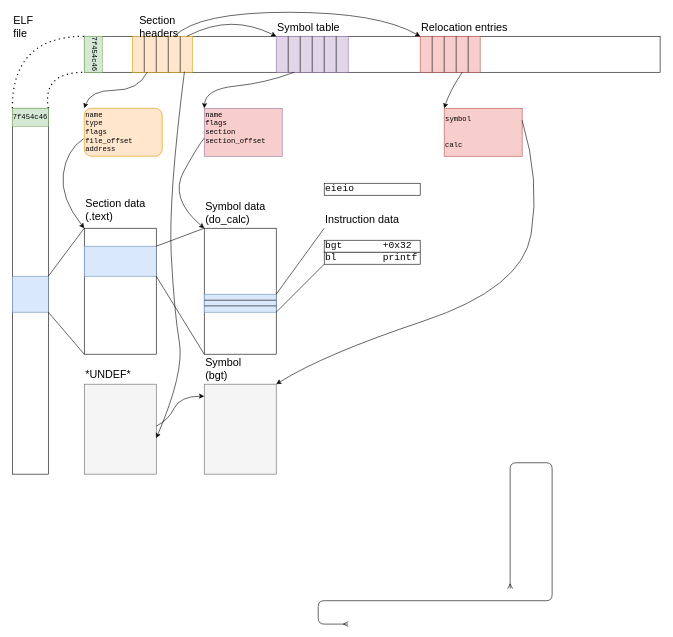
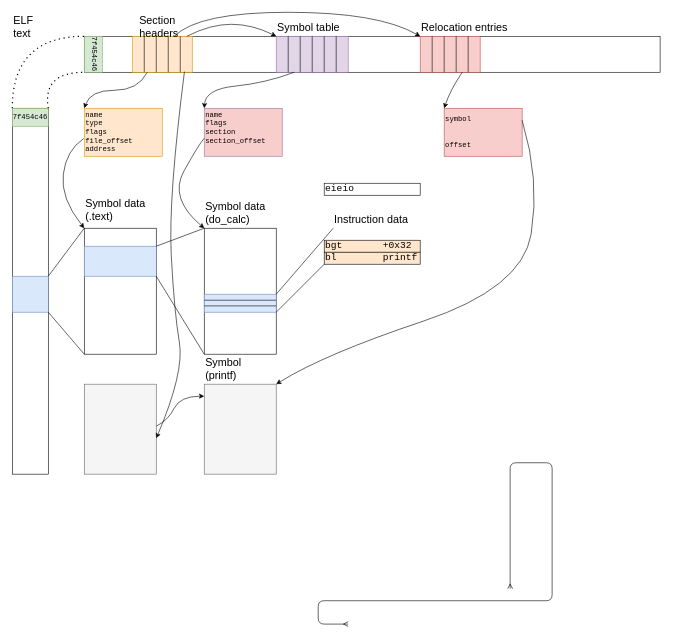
(23, 27) -> (26, 27)
(123, 132) -> (123, 132)
(457, 132) -> (458, 132)
(119, 210) -> (116, 210)
(372, 219) -> (381, 219)
(372, 246) -> (372, 246)
(372, 258) -> (372, 258)
(222, 369) -> (228, 369)
(120, 375) -> none
